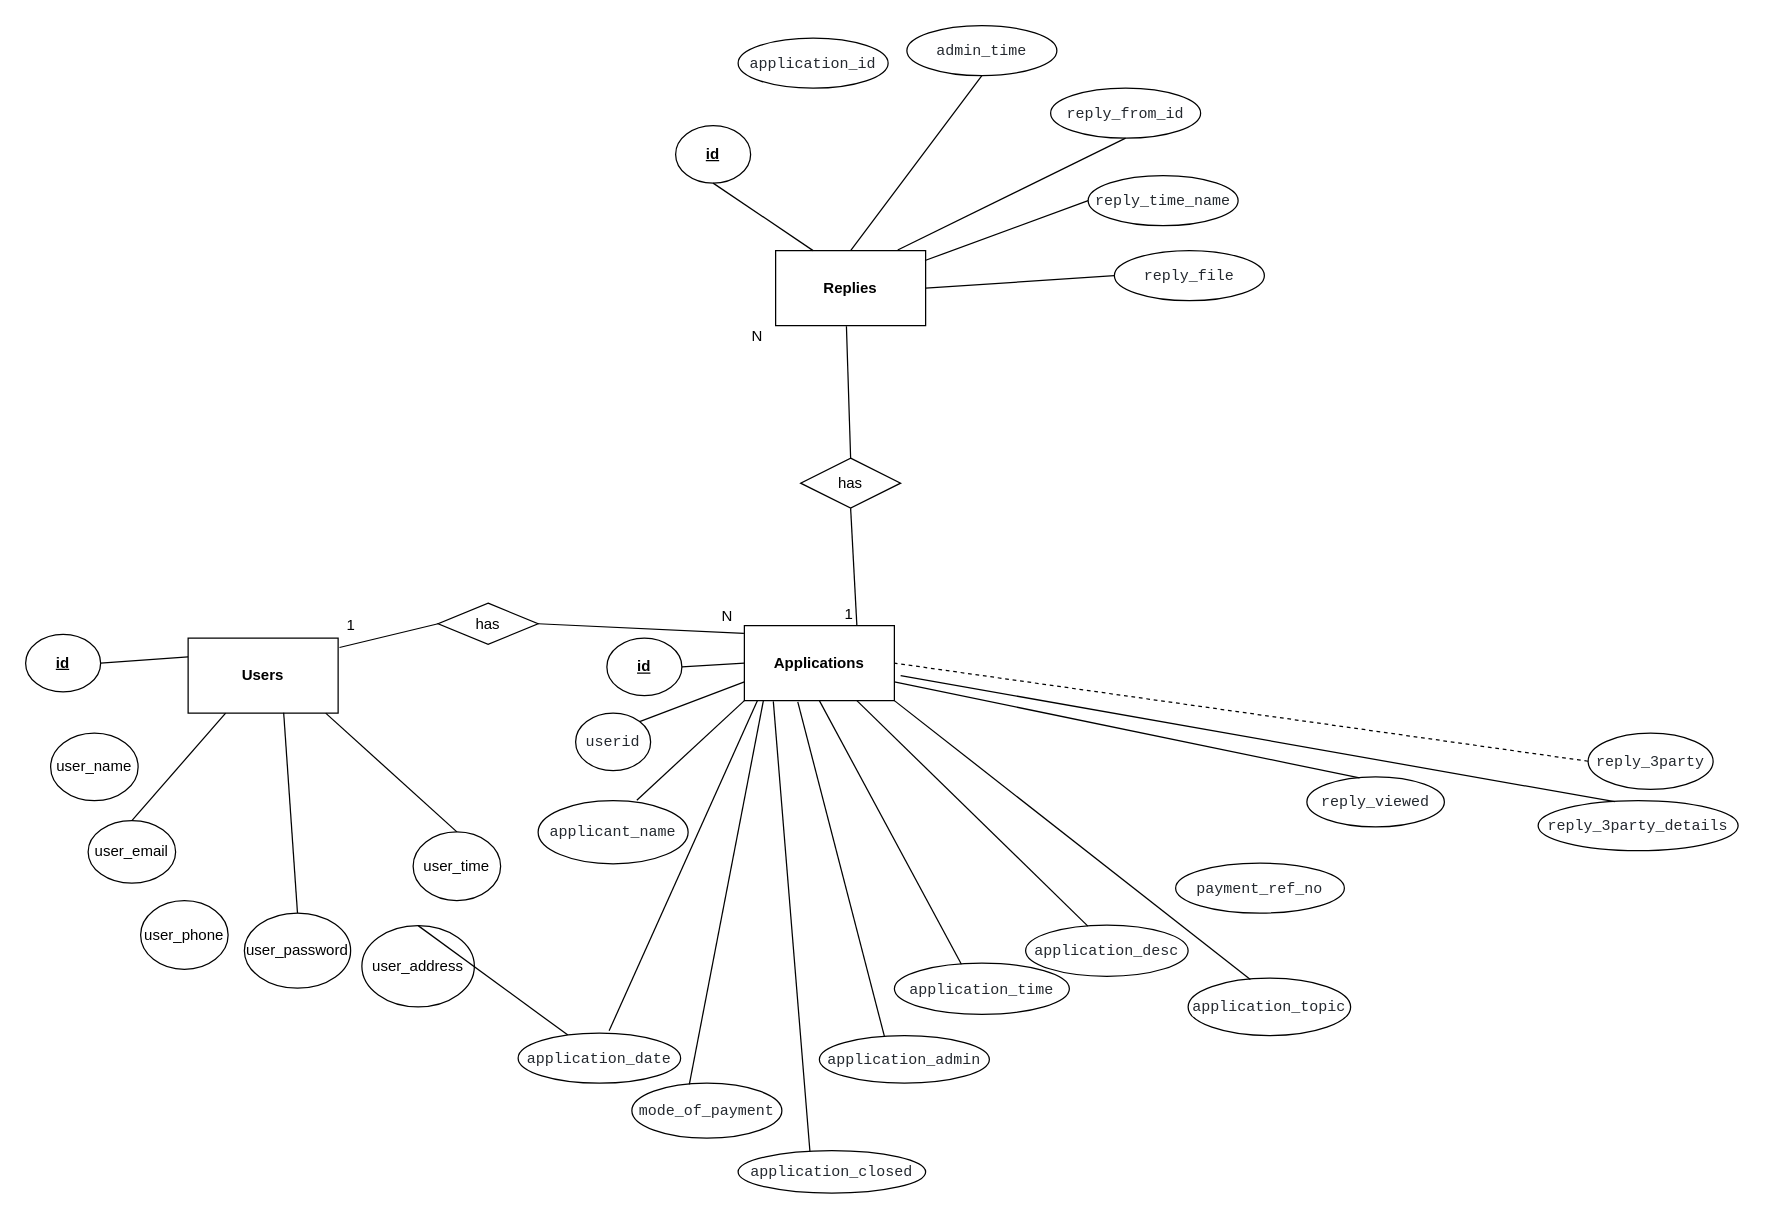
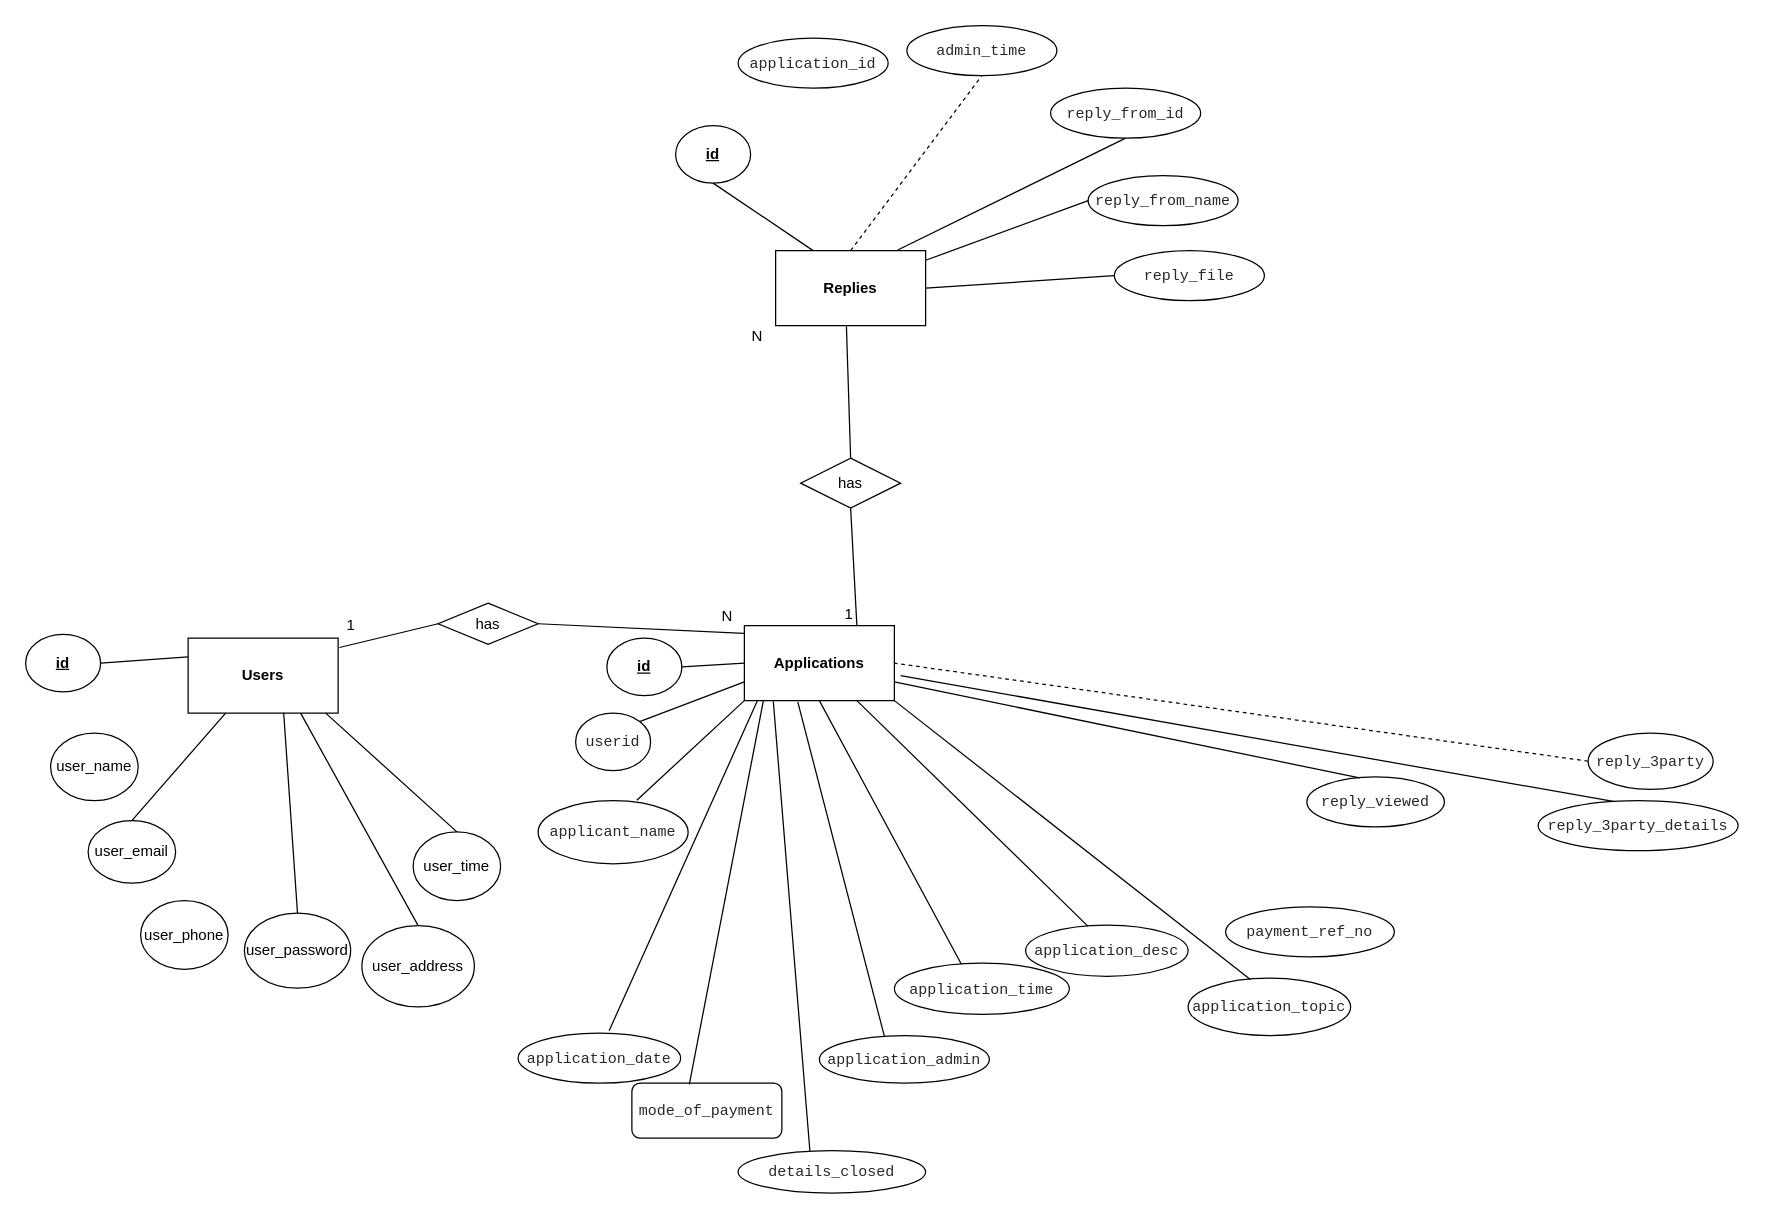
(917, 162) -> (917, 162)
(1163, 201) -> (1163, 201)
(1260, 888) -> (1310, 932)
(493, 980) -> (359, 819)
(707, 1111) -> (707, 1111)
(832, 1172) -> (832, 1172)
